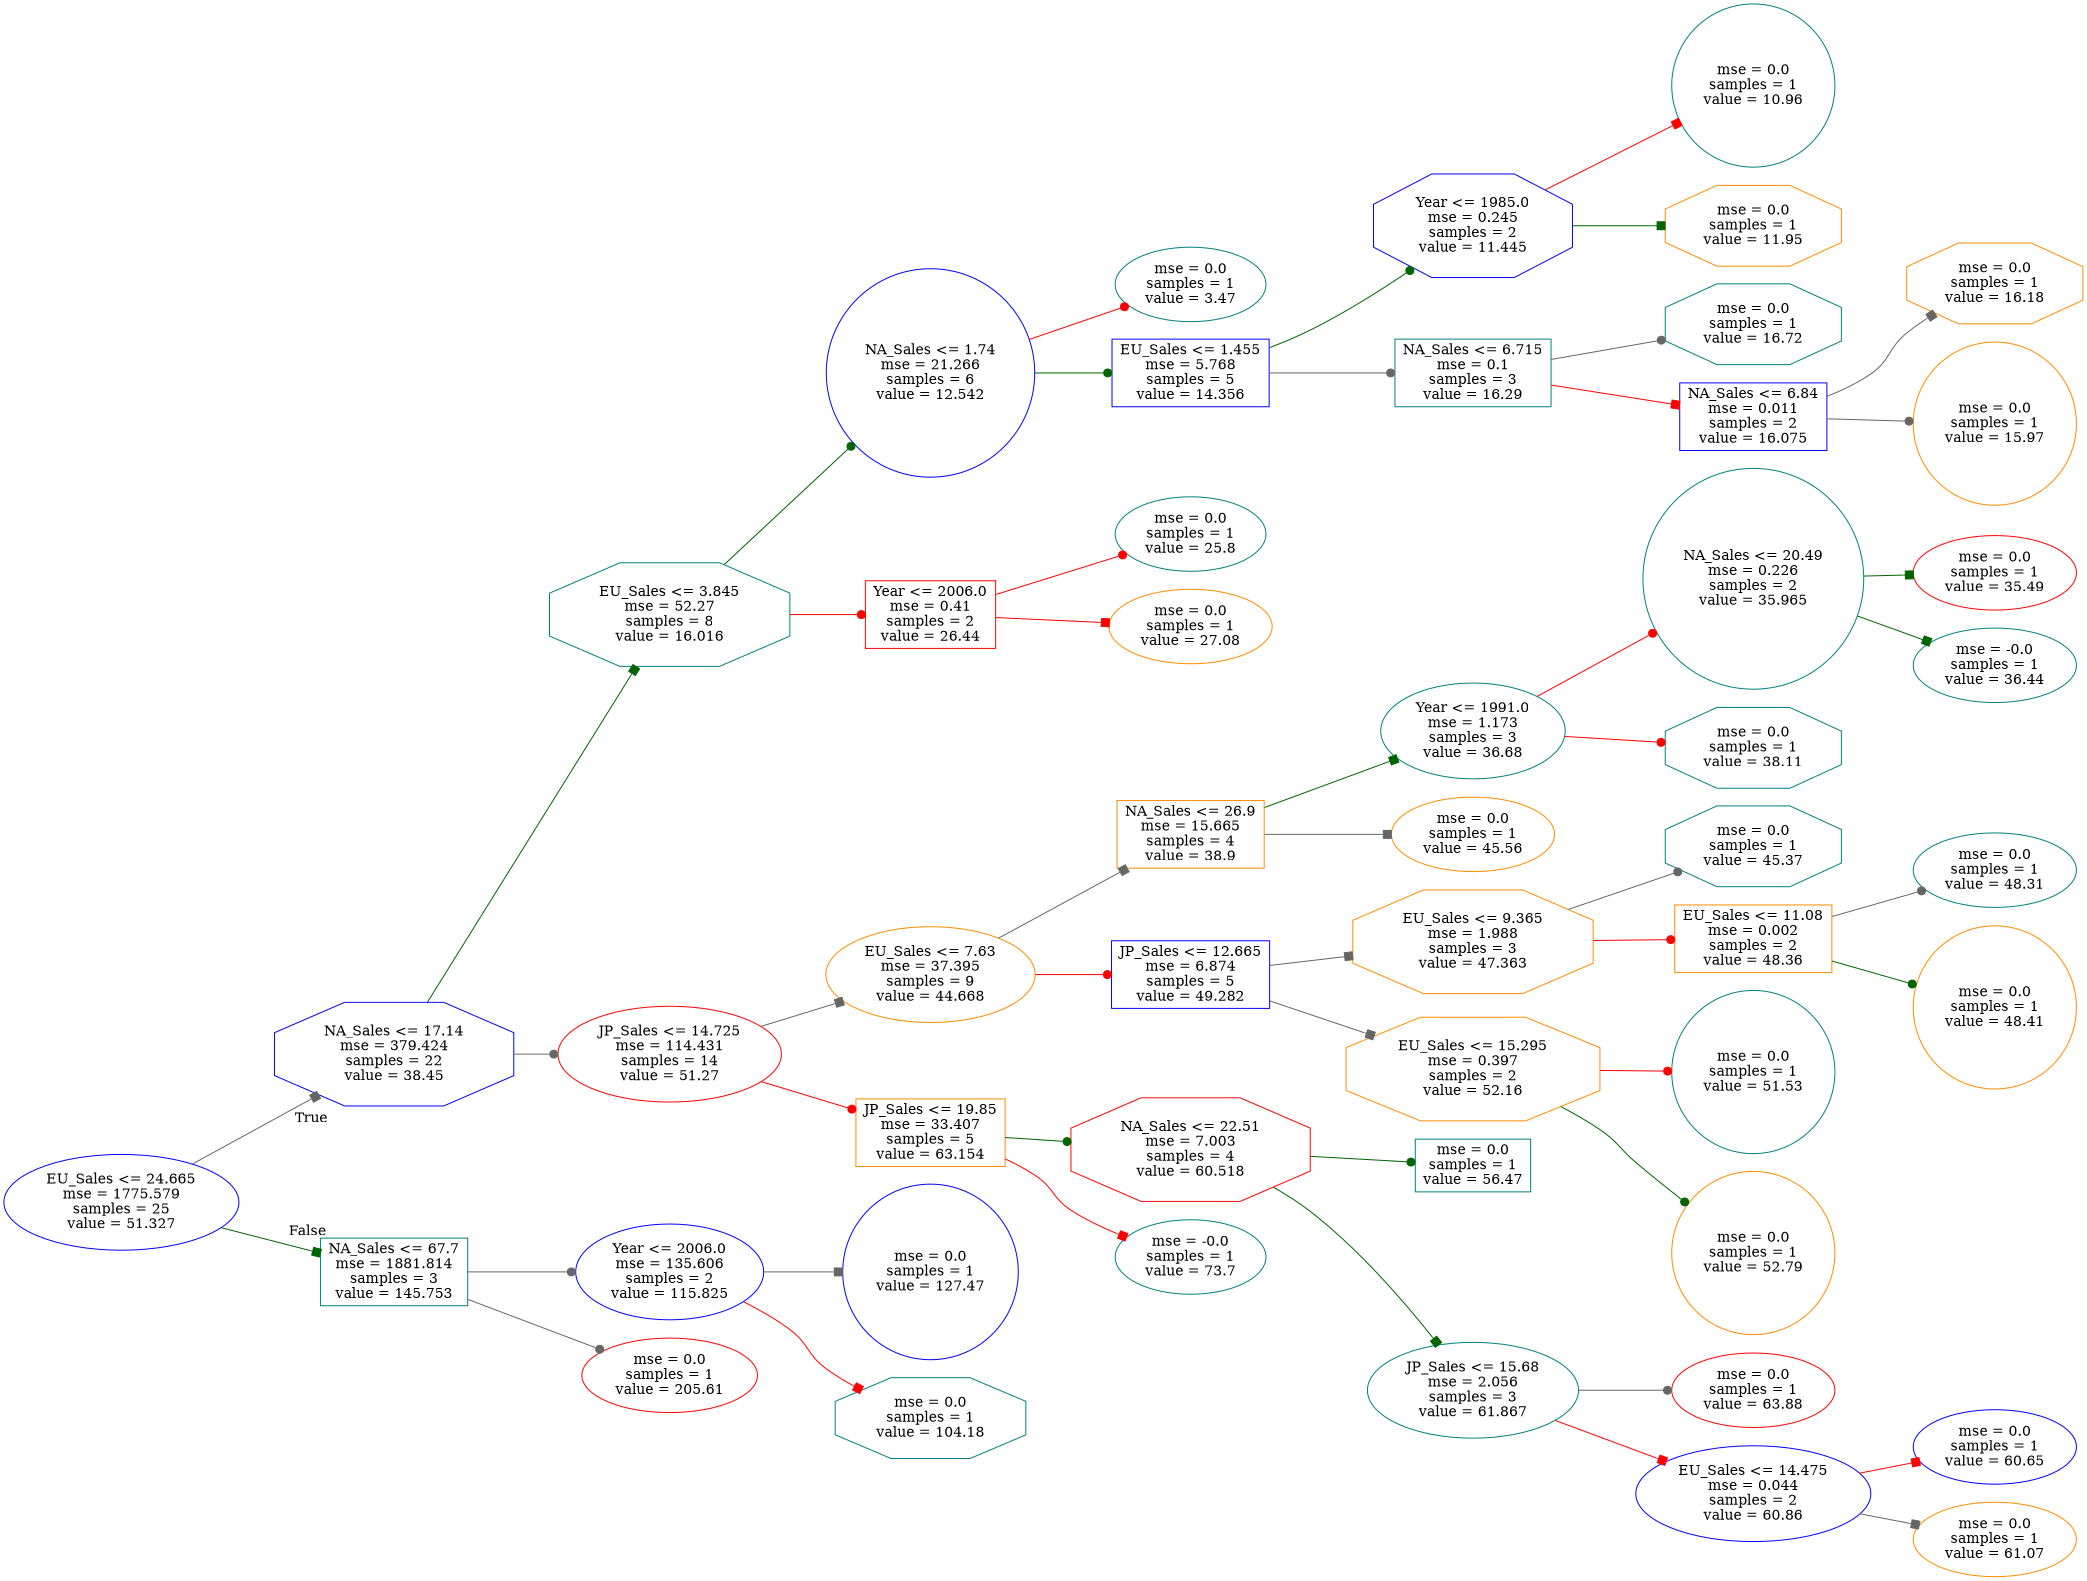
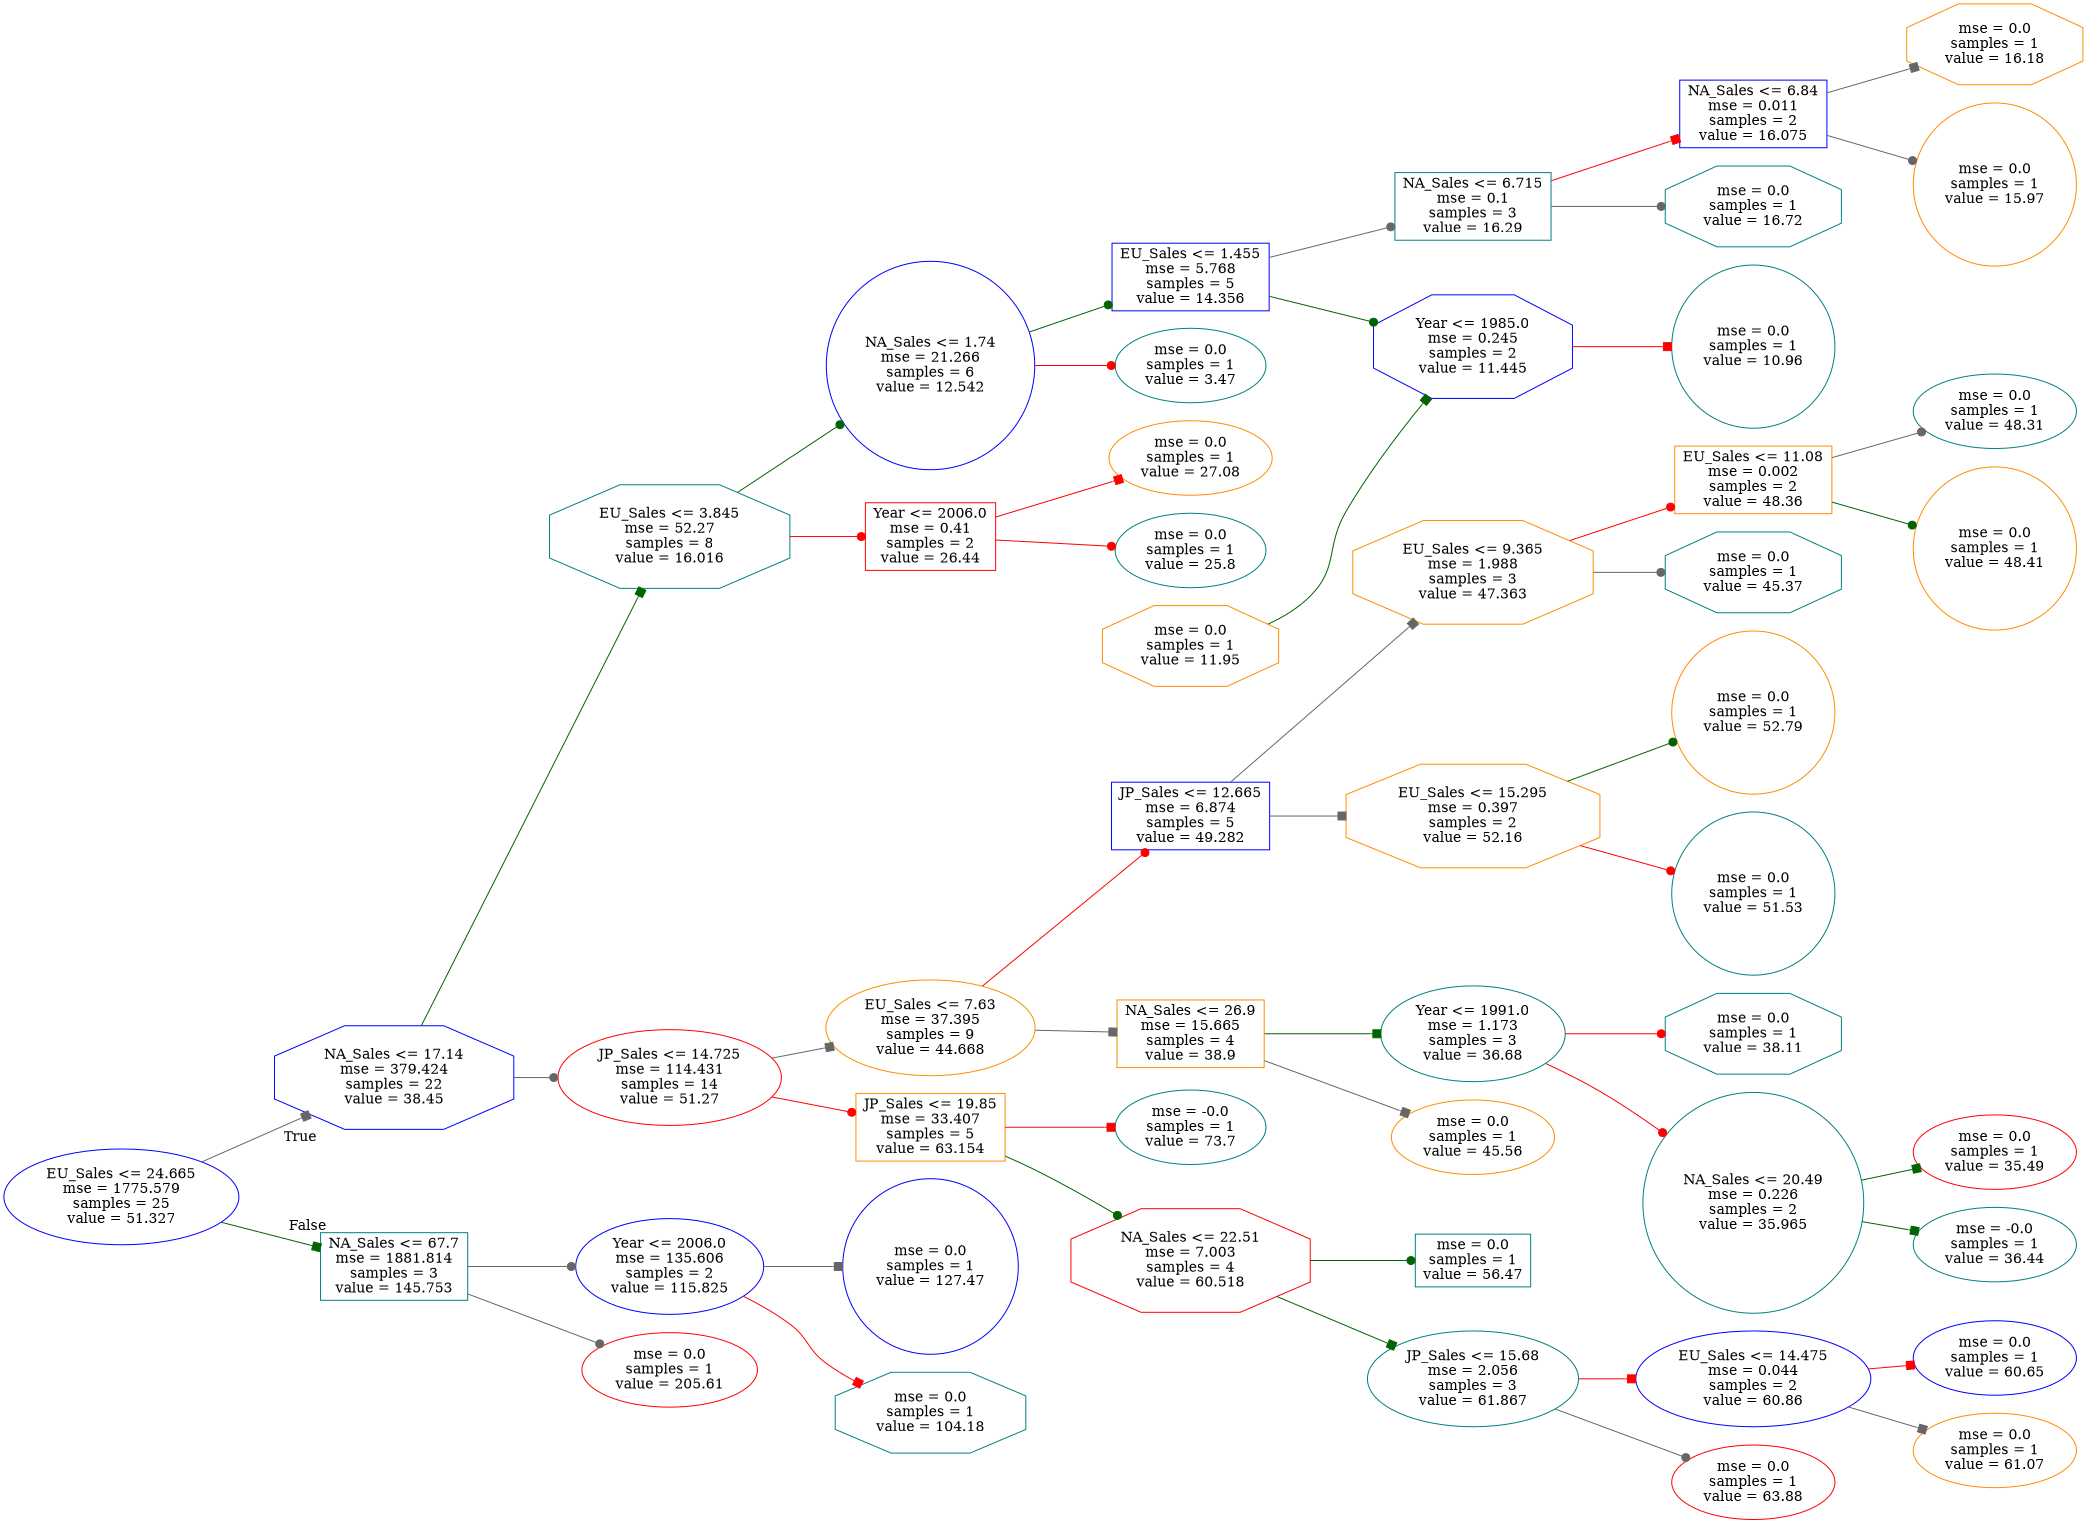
(1614, 226) -> (1343, 517)
